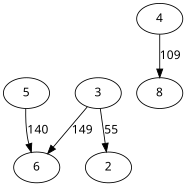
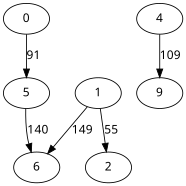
none -> (26, 19)
(98, 93) -> (98, 93)
(160, 93) -> (160, 93)
